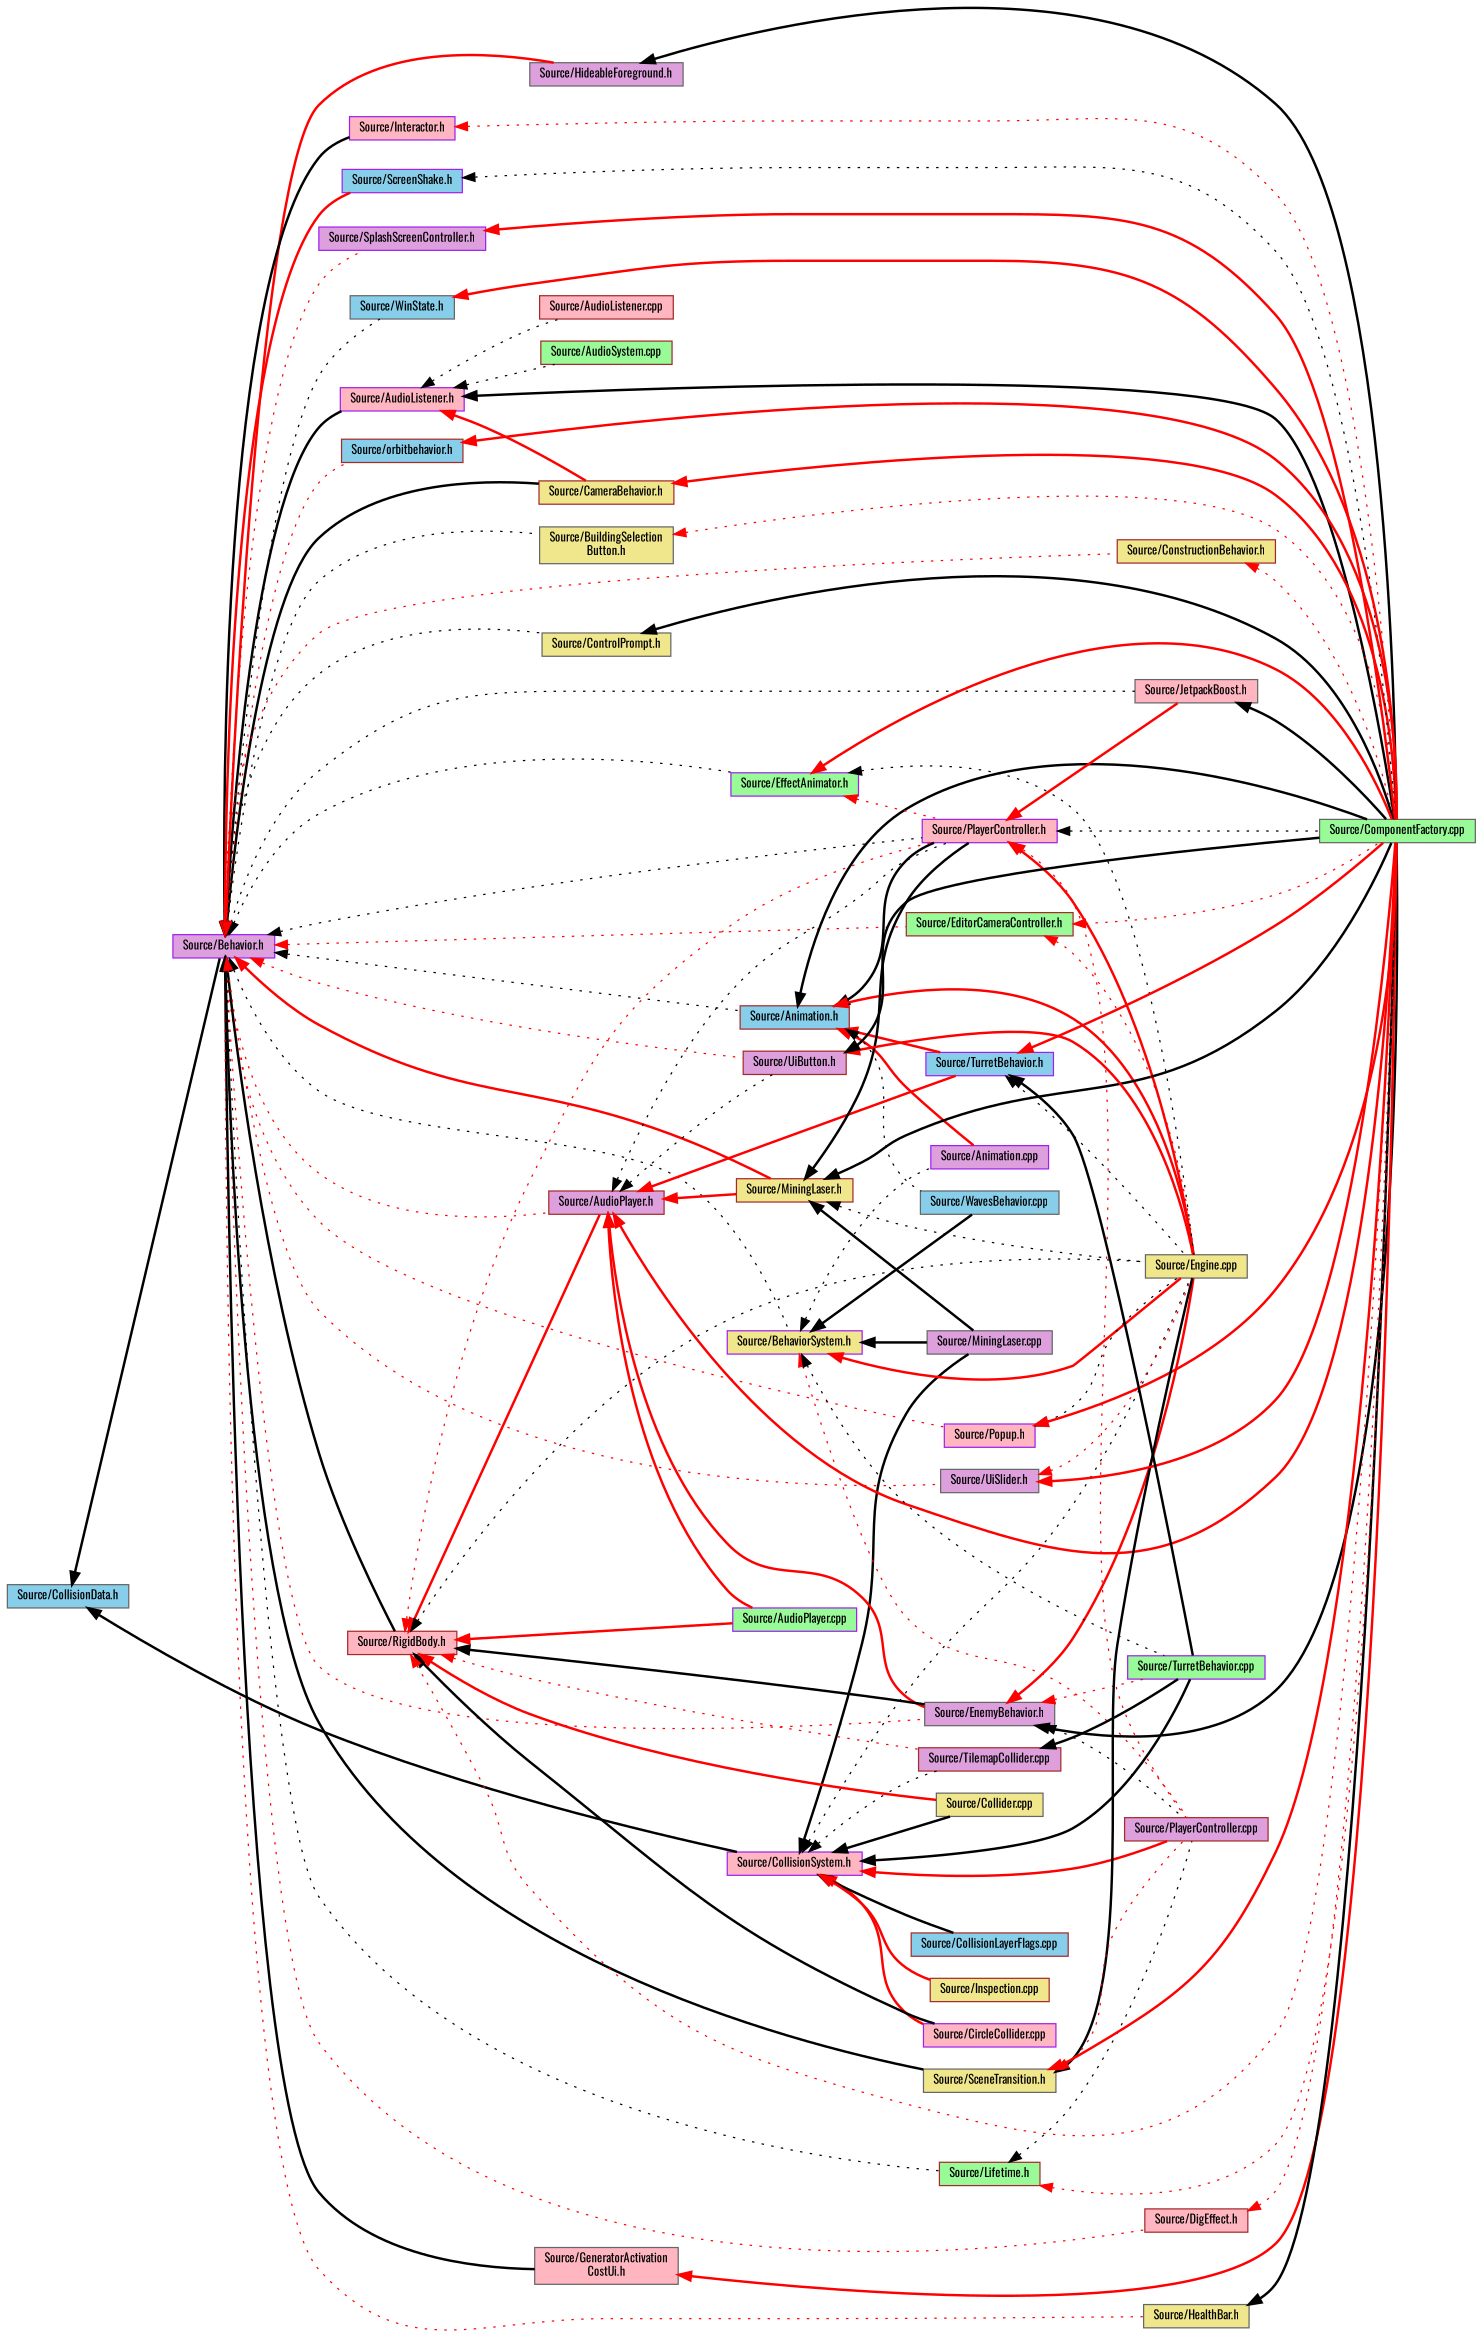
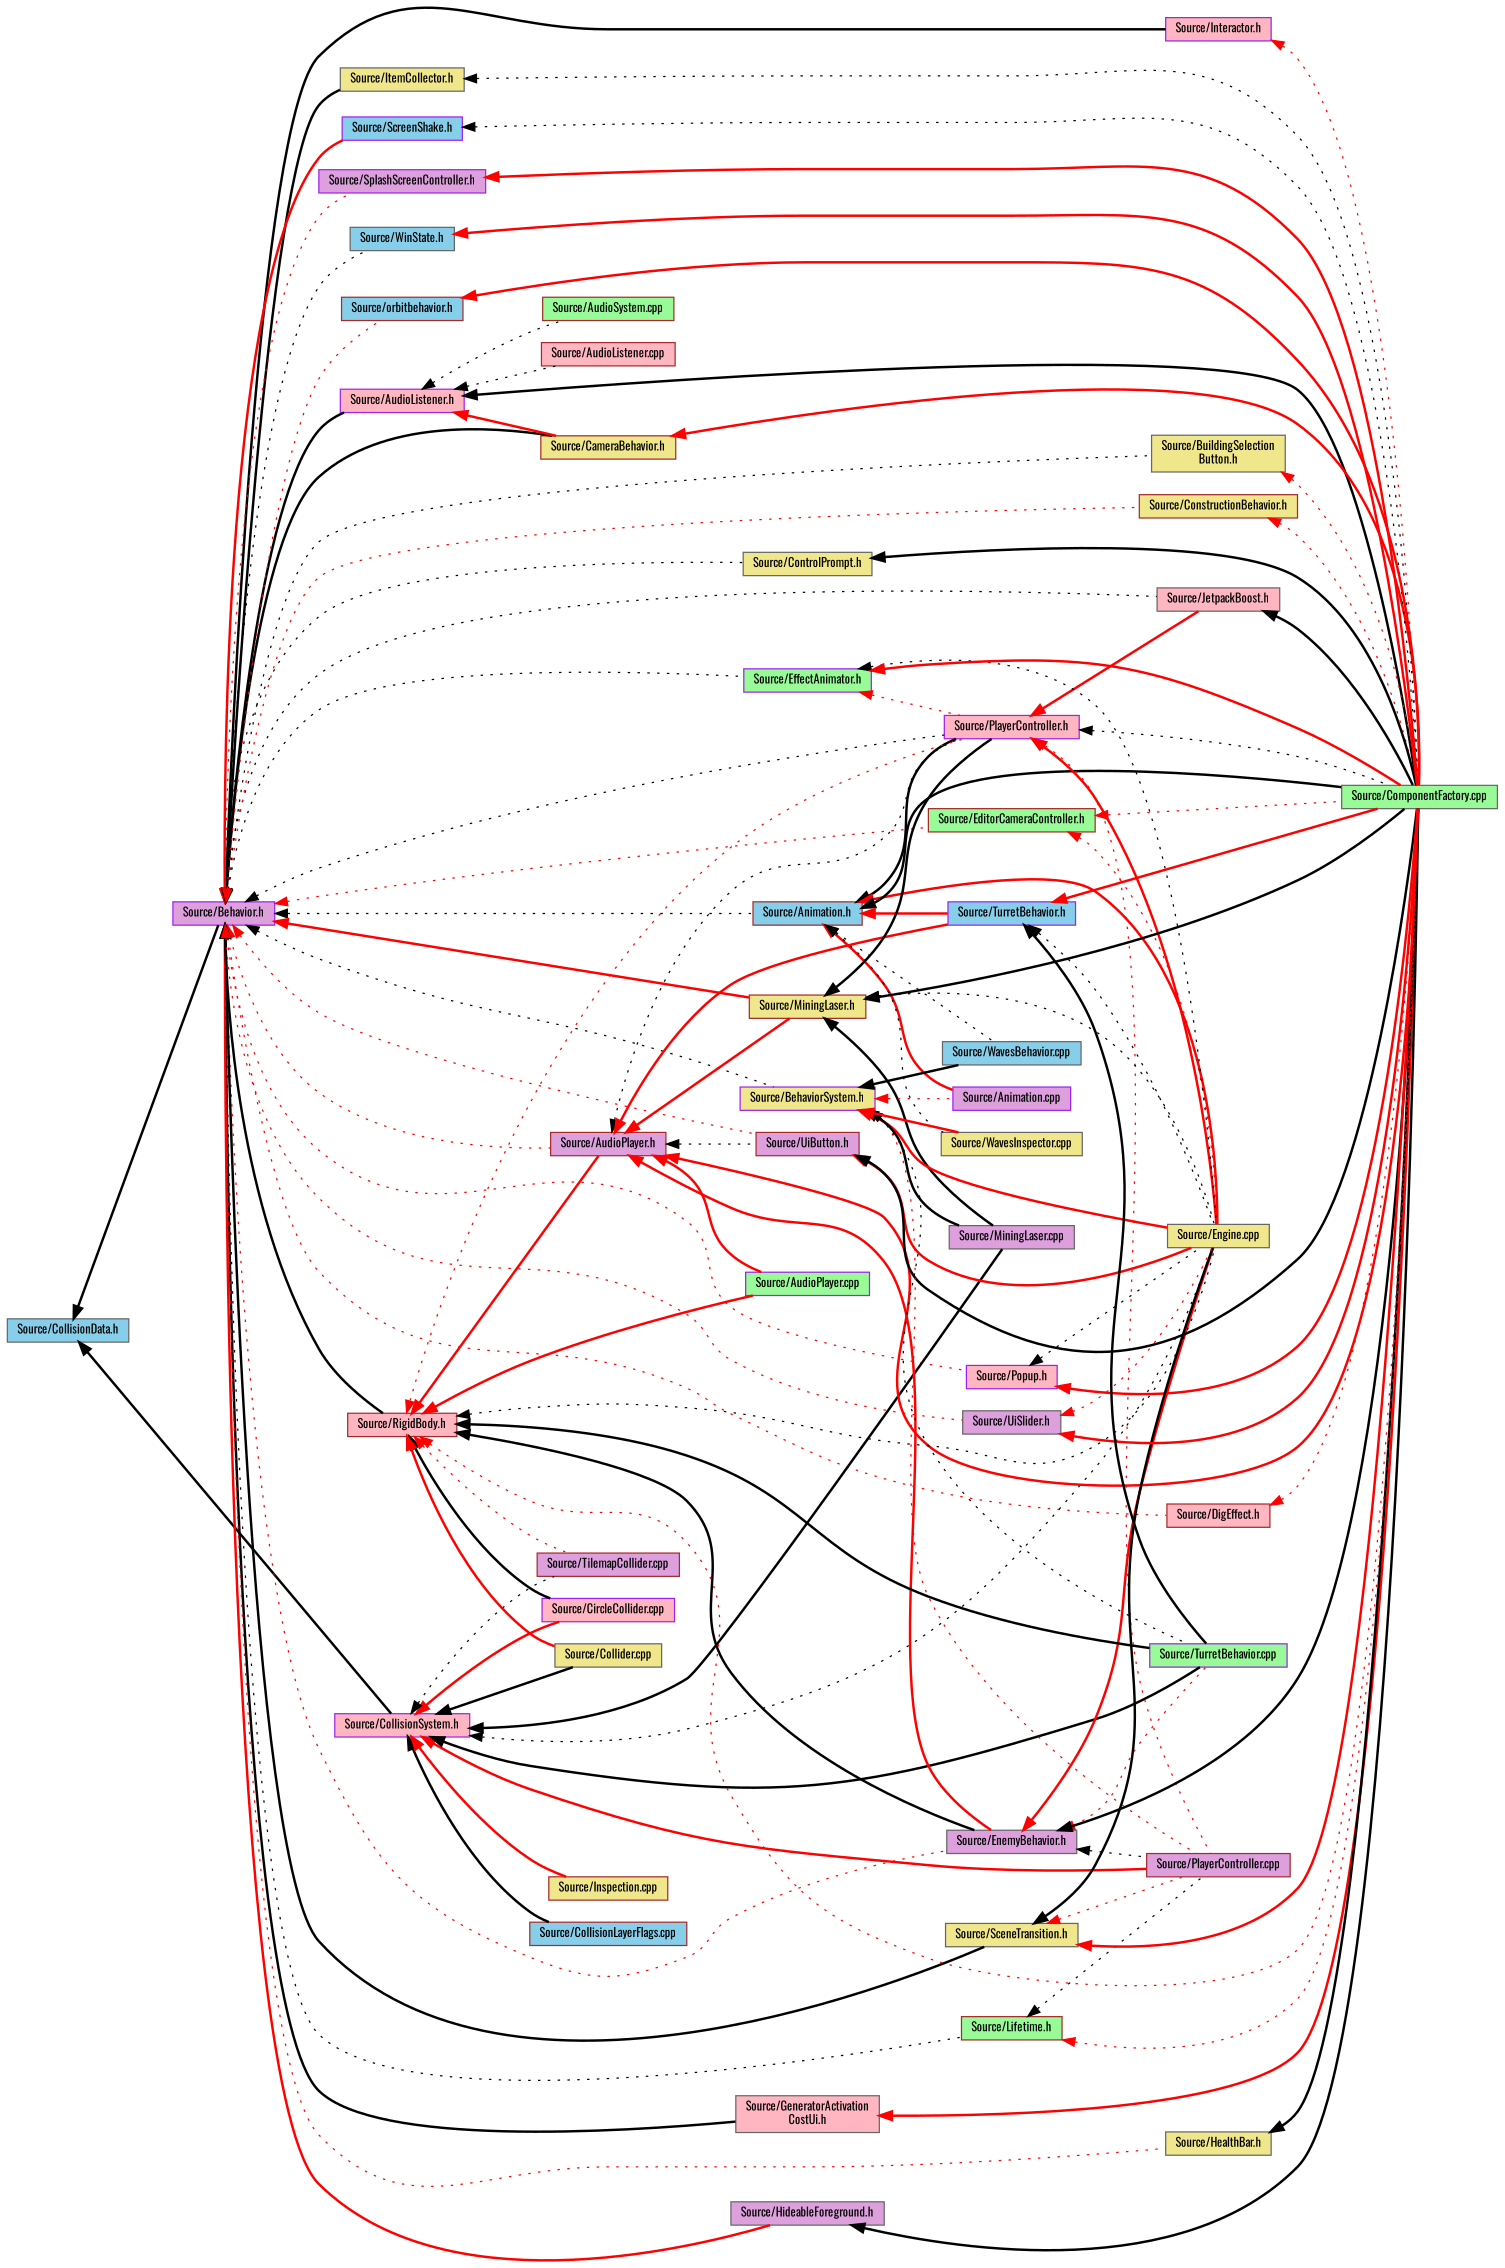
none -> (402, 80)
none -> (1012, 1144)
(858, 1228) -> (920, 1099)
(1134, 1707) -> (797, 1515)
